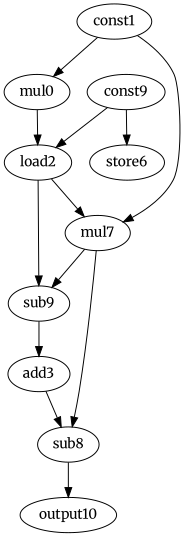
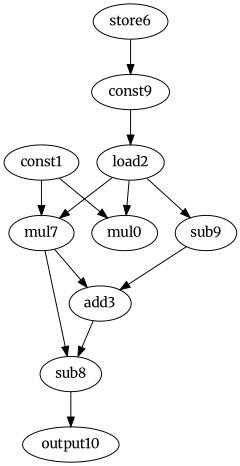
(37, 122) -> (128, 193)
(127, 122) -> (131, 52)
(72, 264) -> (68, 264)
